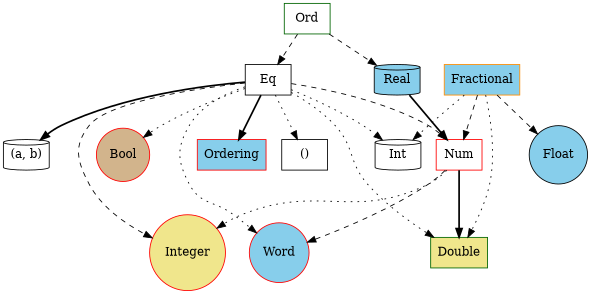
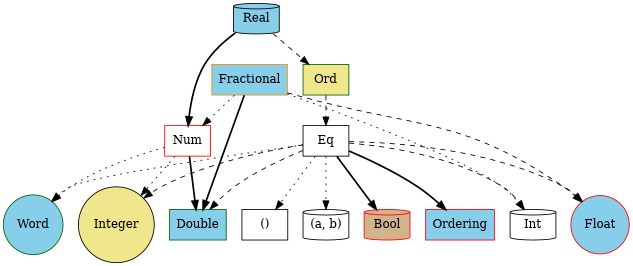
(307, 19) -> (326, 80)
(349, 47) -> (288, 46)
(368, 101) -> (466, 154)
(196, 108) -> (354, 179)
(104, 109) -> (326, 179)
(335, 110) -> (439, 159)
(472, 113) -> (222, 107)
(123, 155) -> (387, 225)
(558, 155) -> (600, 225)
(492, 164) -> (225, 148)
(355, 165) -> (257, 172)
(383, 210) -> (109, 167)
(188, 253) -> (116, 225)
(279, 253) -> (33, 225)
(459, 253) -> (198, 225)
